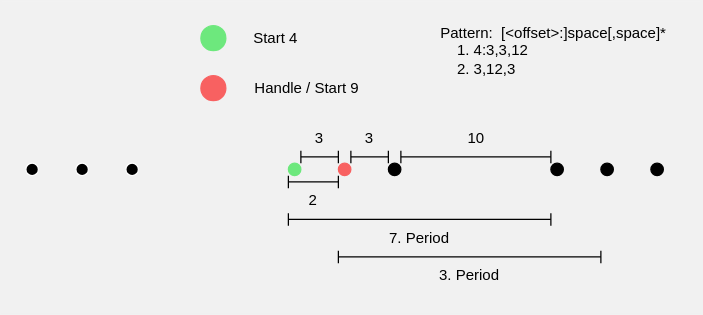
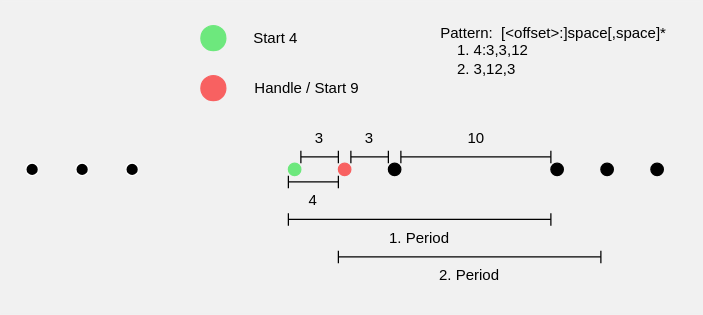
(313, 201) -> (313, 201)
(419, 238) -> (419, 238)
(469, 276) -> (469, 276)
